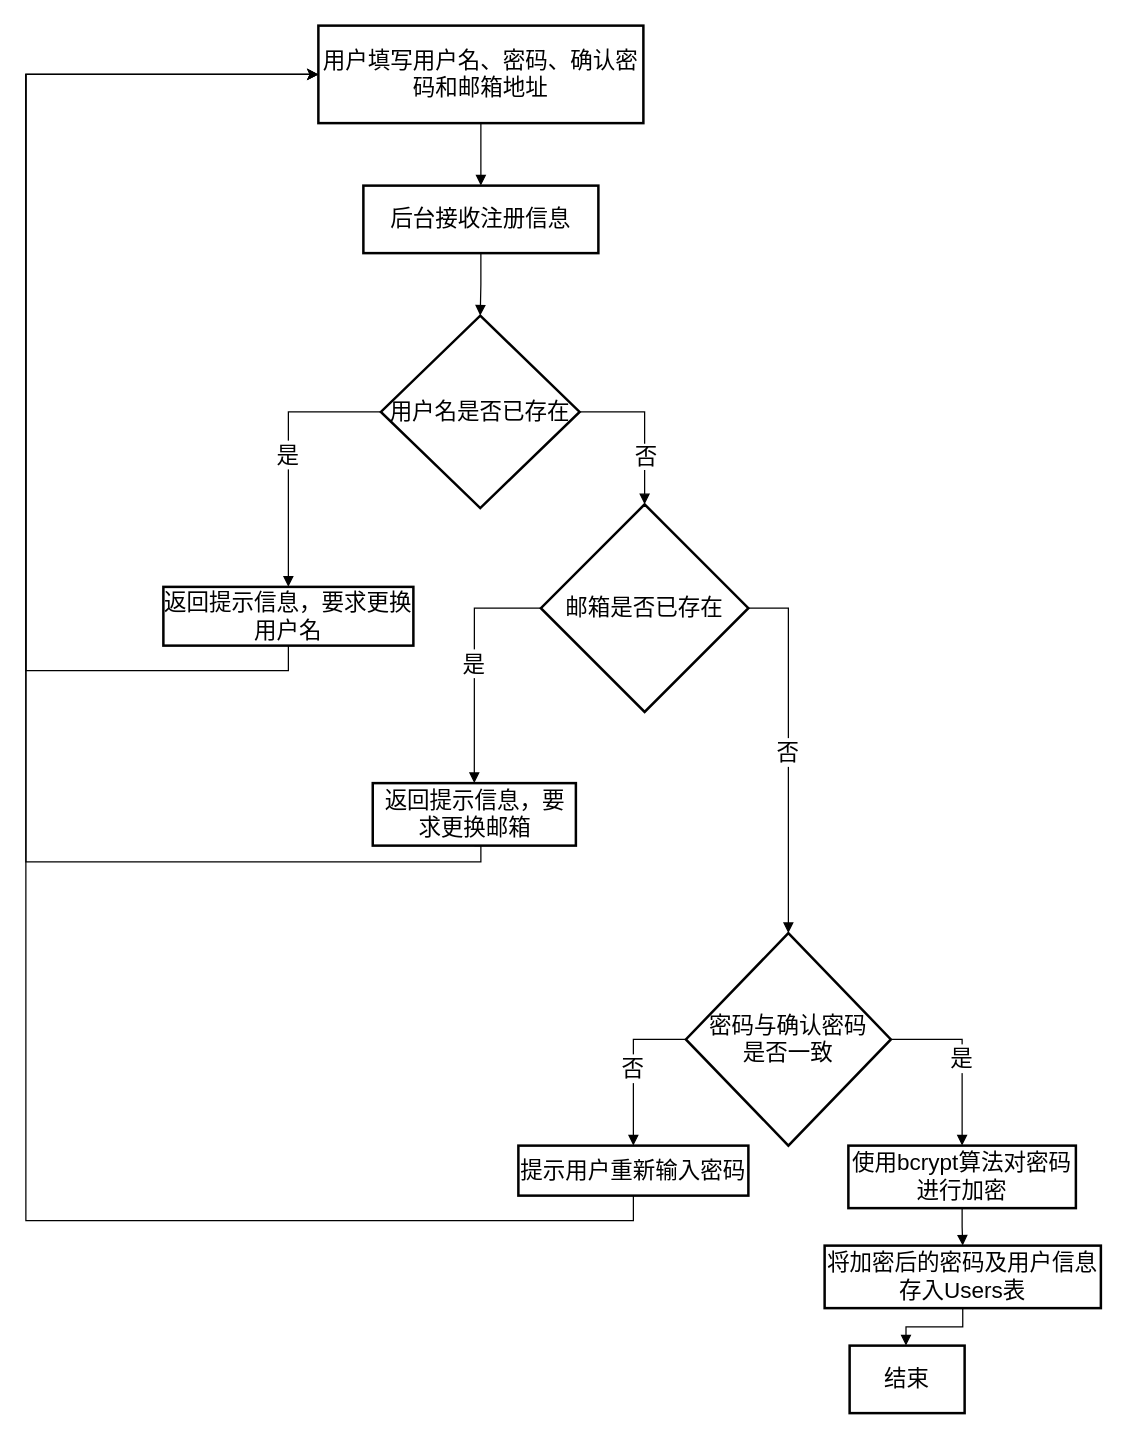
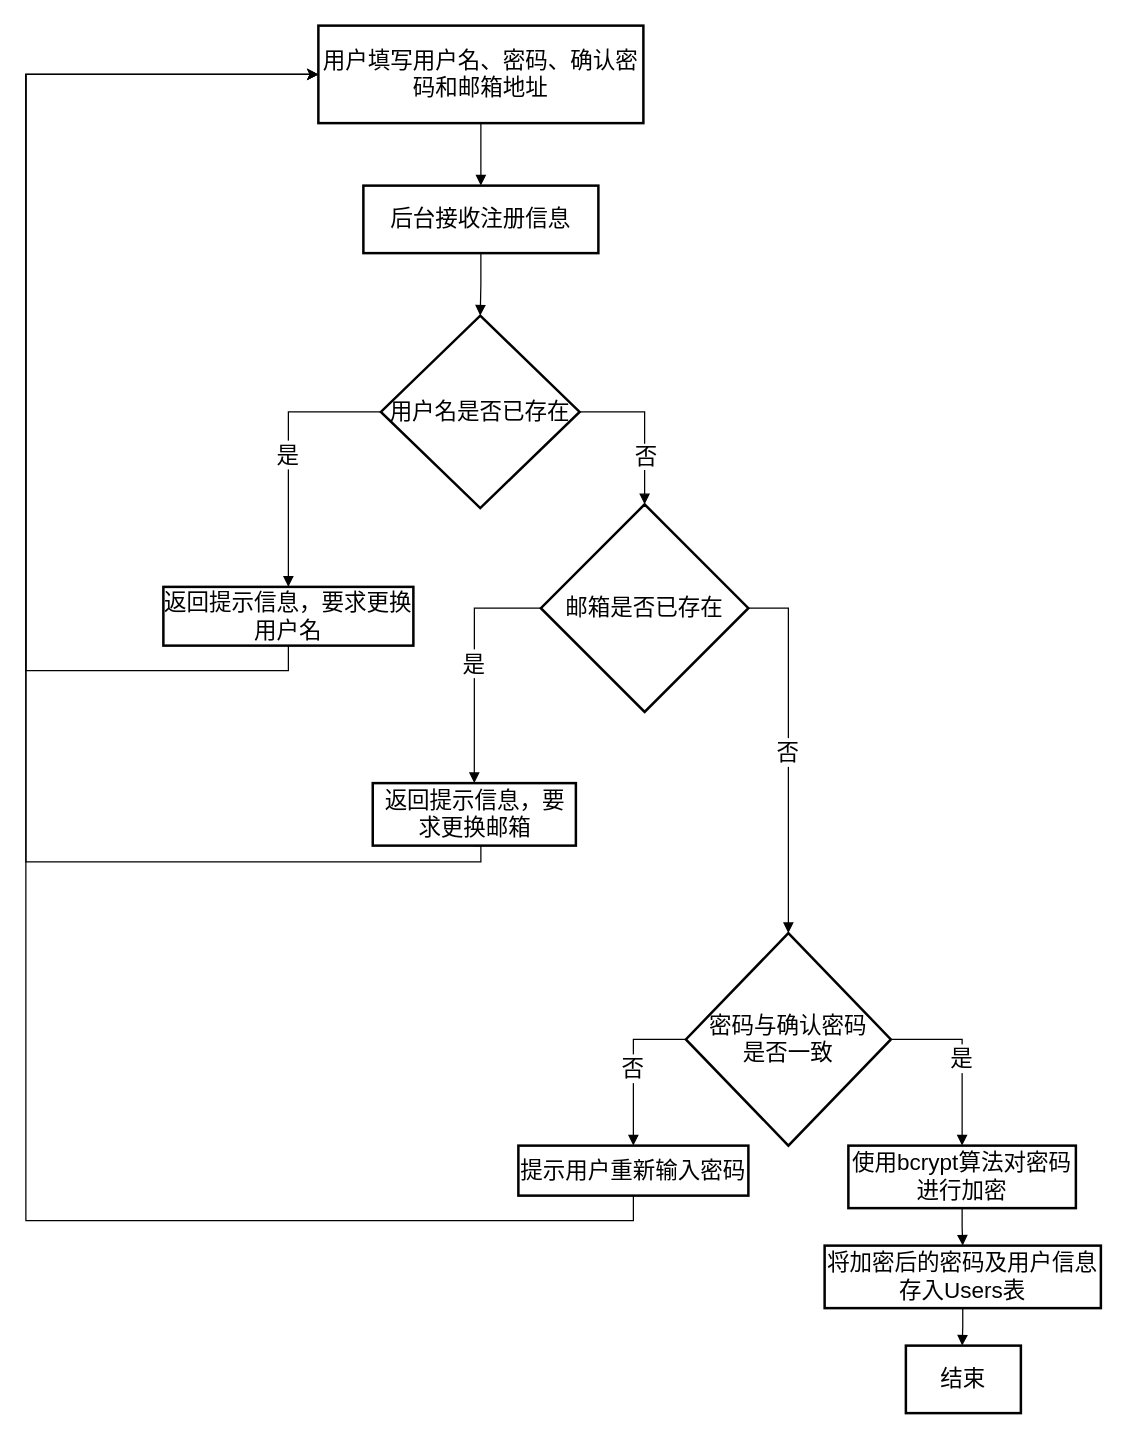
(907, 1379) -> (963, 1379)
